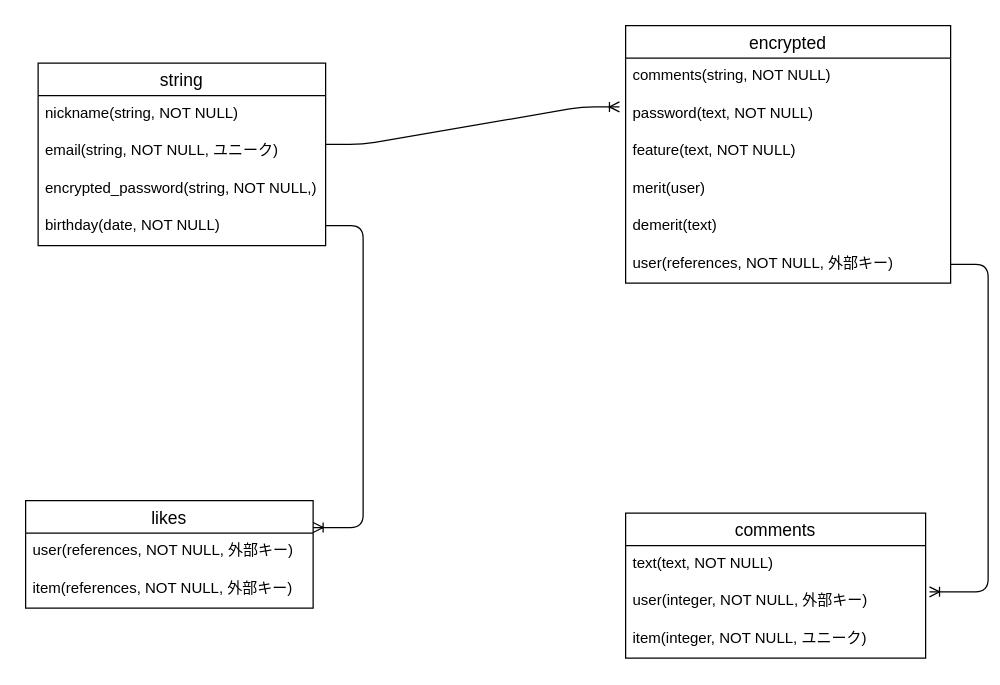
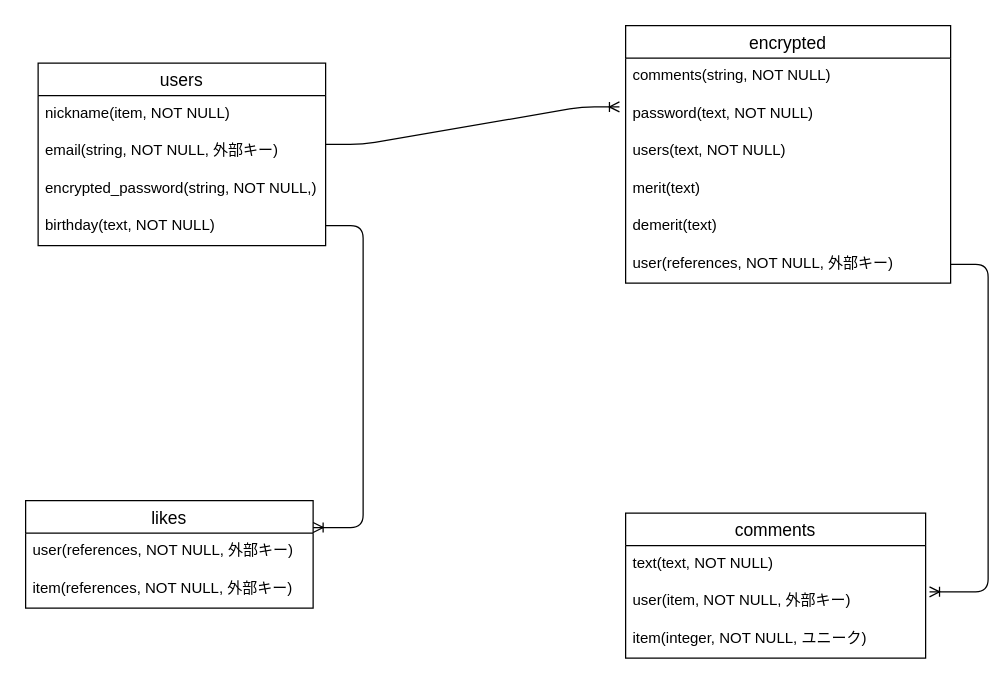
(181, 80) -> (181, 80)
(144, 113) -> (136, 113)
(164, 150) -> (164, 150)
(723, 150) -> (715, 150)
(677, 188) -> (677, 188)
(138, 225) -> (138, 225)
(756, 600) -> (743, 600)
